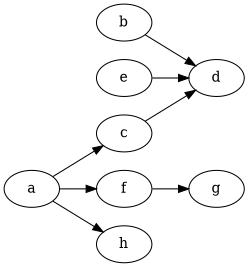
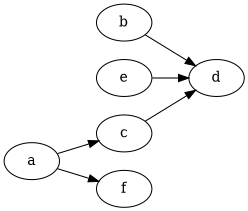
(217, 189) -> none
(124, 244) -> none
